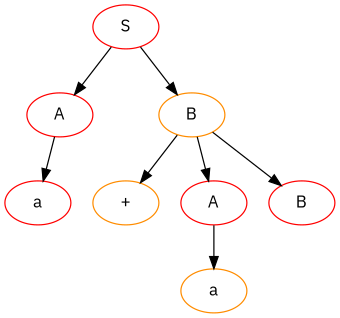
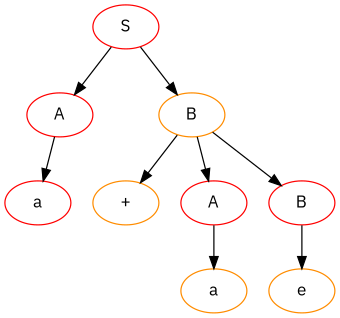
none -> (302, 291)
